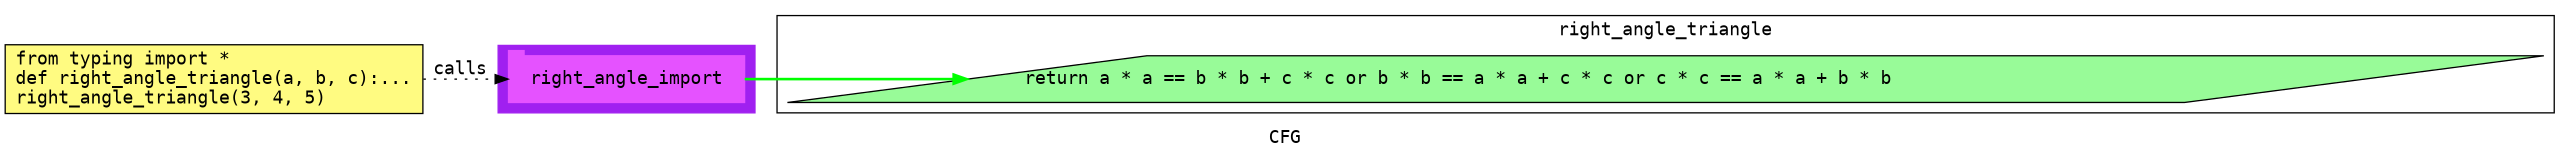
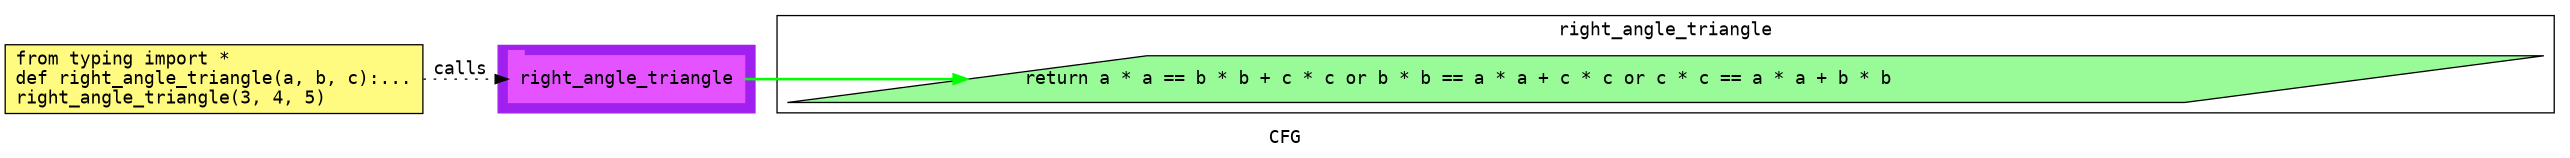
(627, 79) -> (627, 79)
